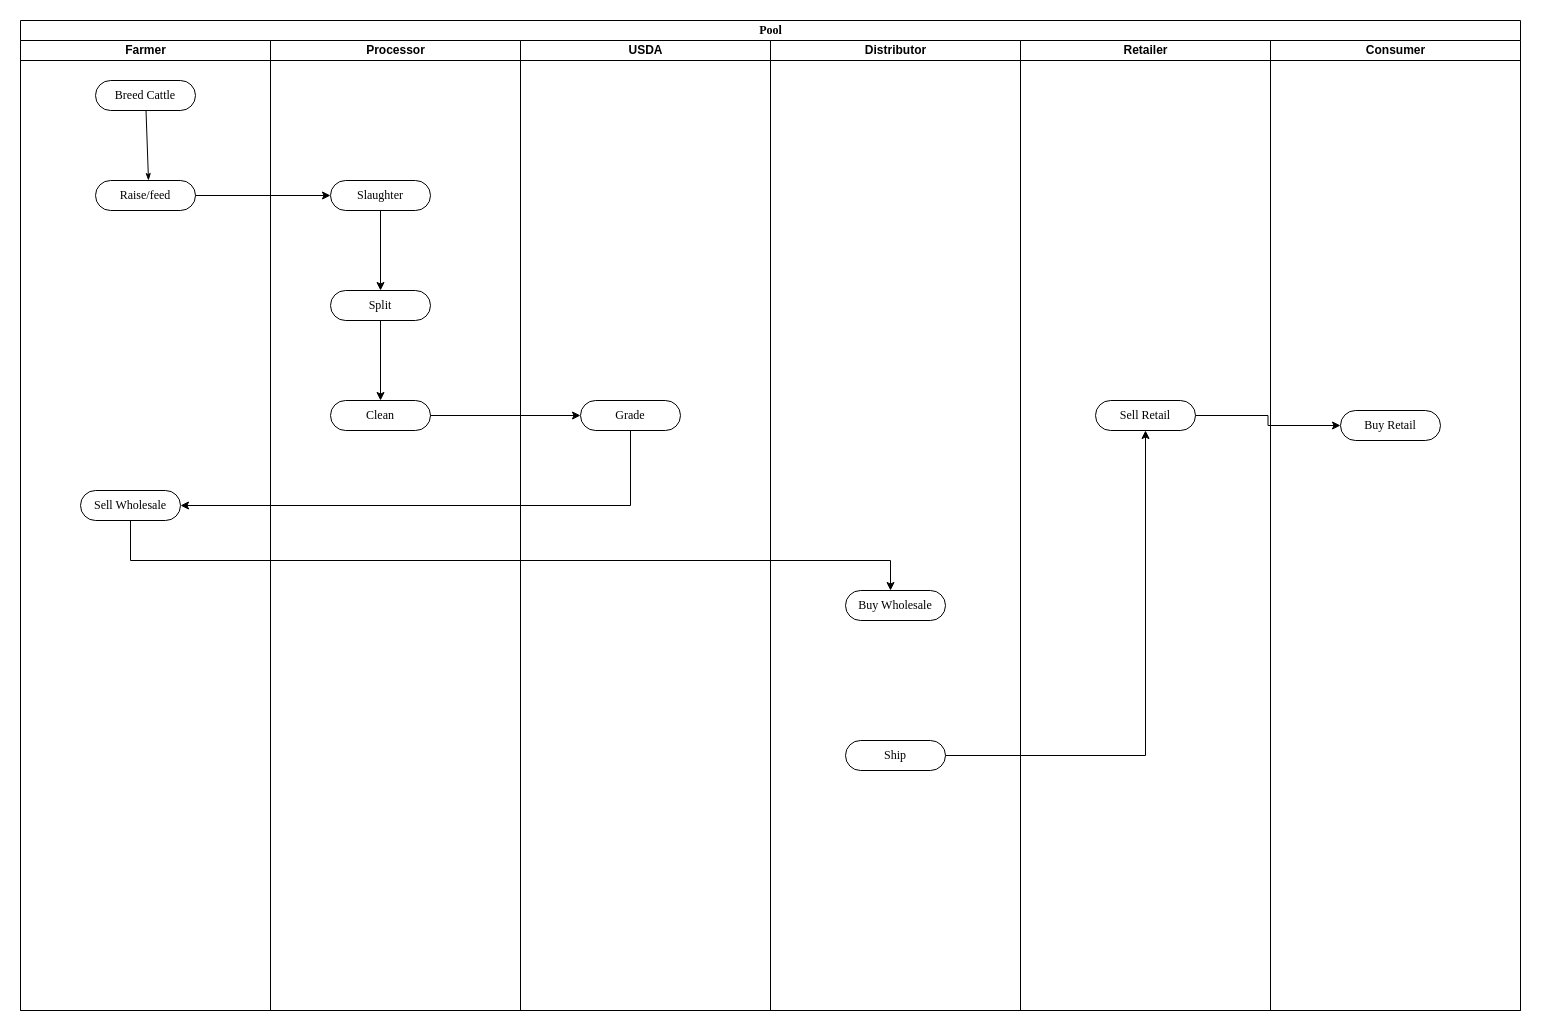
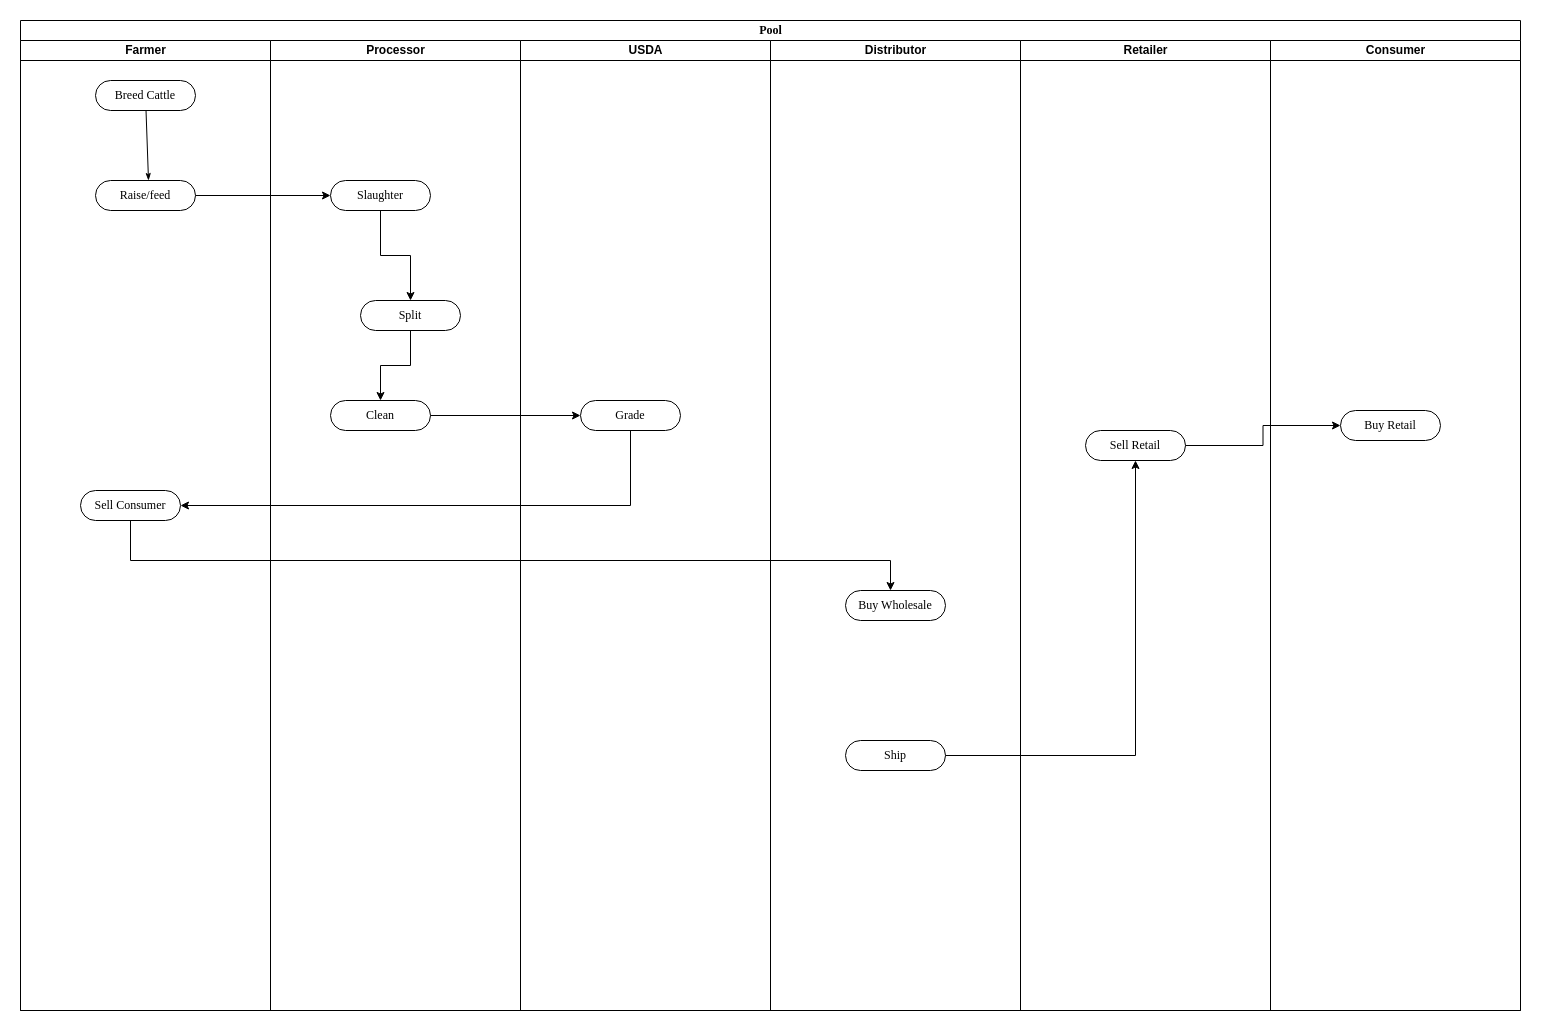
(381, 306) -> (411, 316)
(1146, 416) -> (1136, 446)
(131, 506) -> (131, 506)
